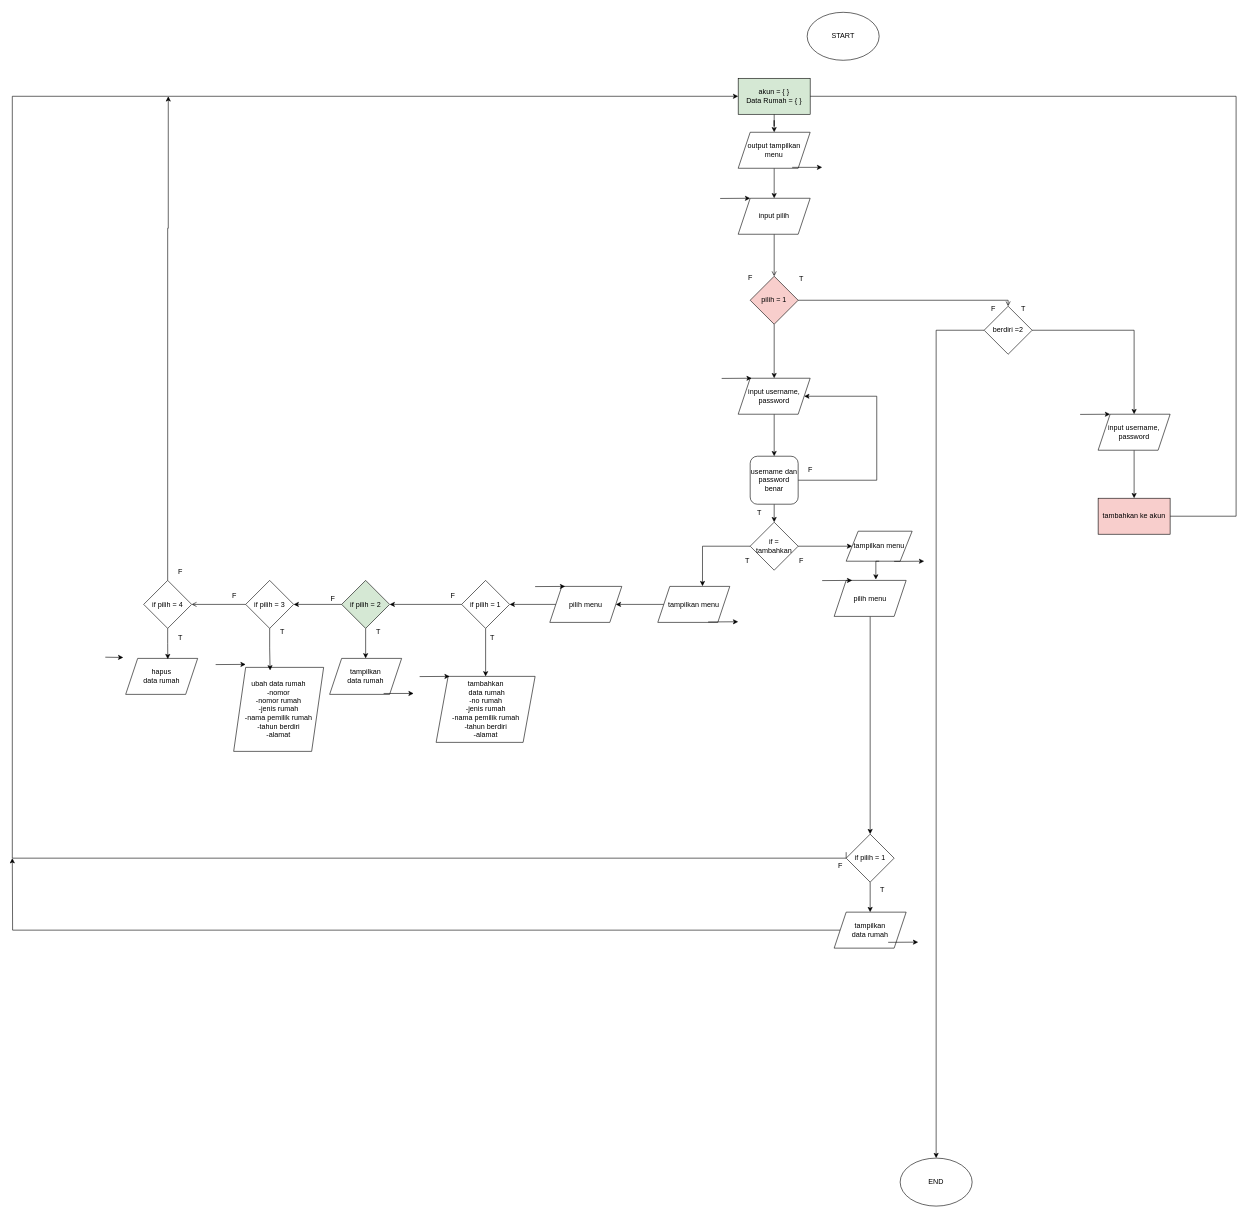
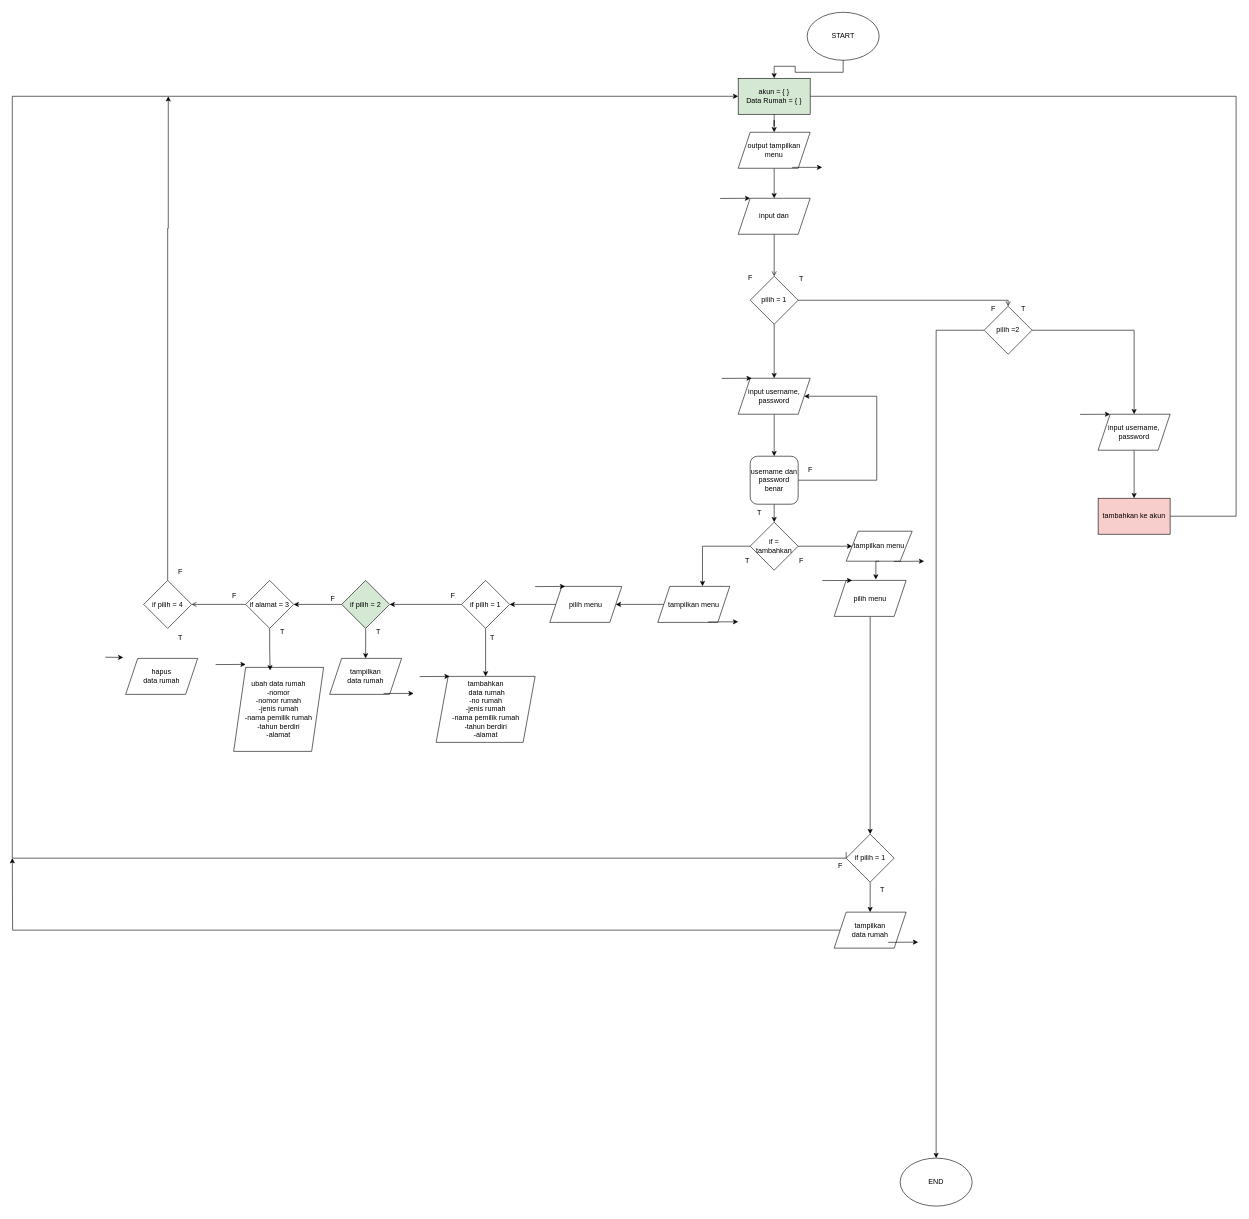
none -> (774, 68)
(774, 216) -> (774, 216)
(774, 300) -> (774, 300)
(1008, 330) -> (1008, 330)
(270, 605) -> (270, 605)
(168, 653) -> none
